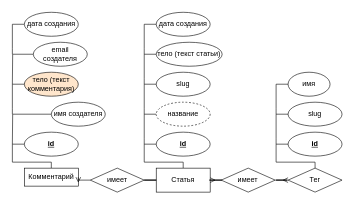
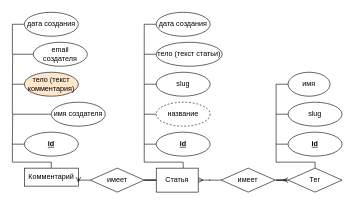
(183, 180) -> (177, 180)
